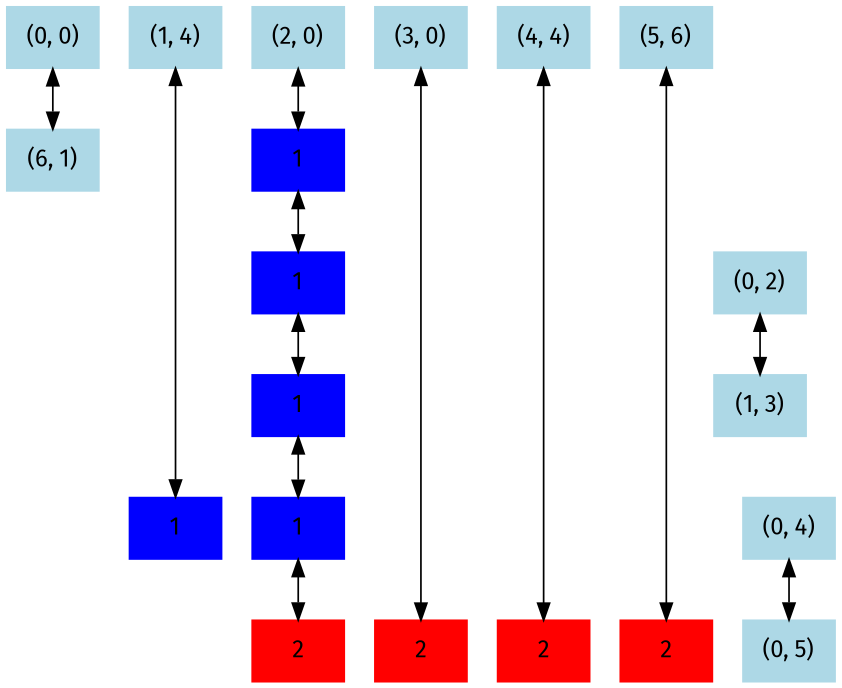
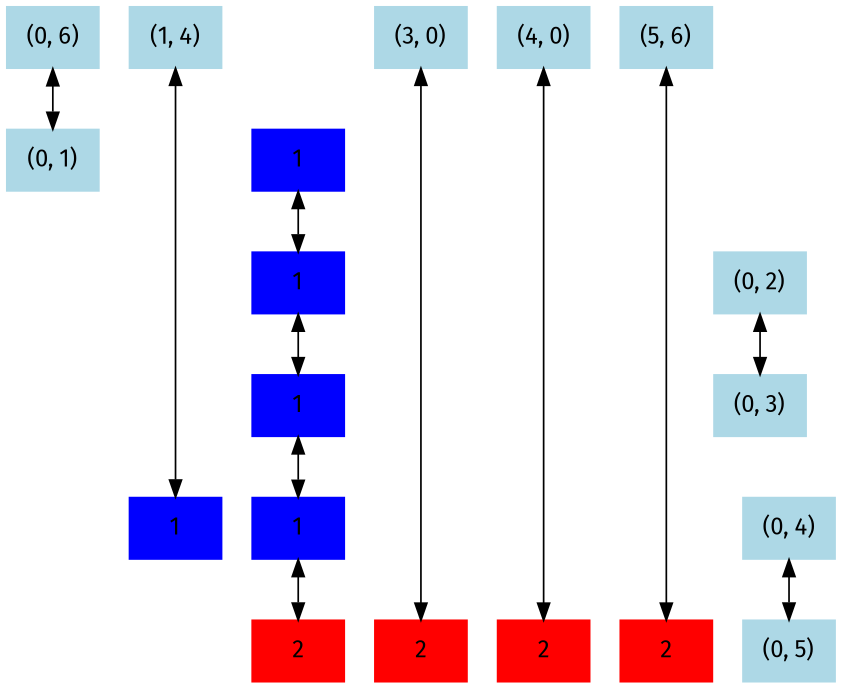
(53, 37) -> (53, 37)
(298, 37) -> none
(544, 37) -> (544, 37)
(53, 160) -> (53, 160)
(760, 406) -> (760, 406)
